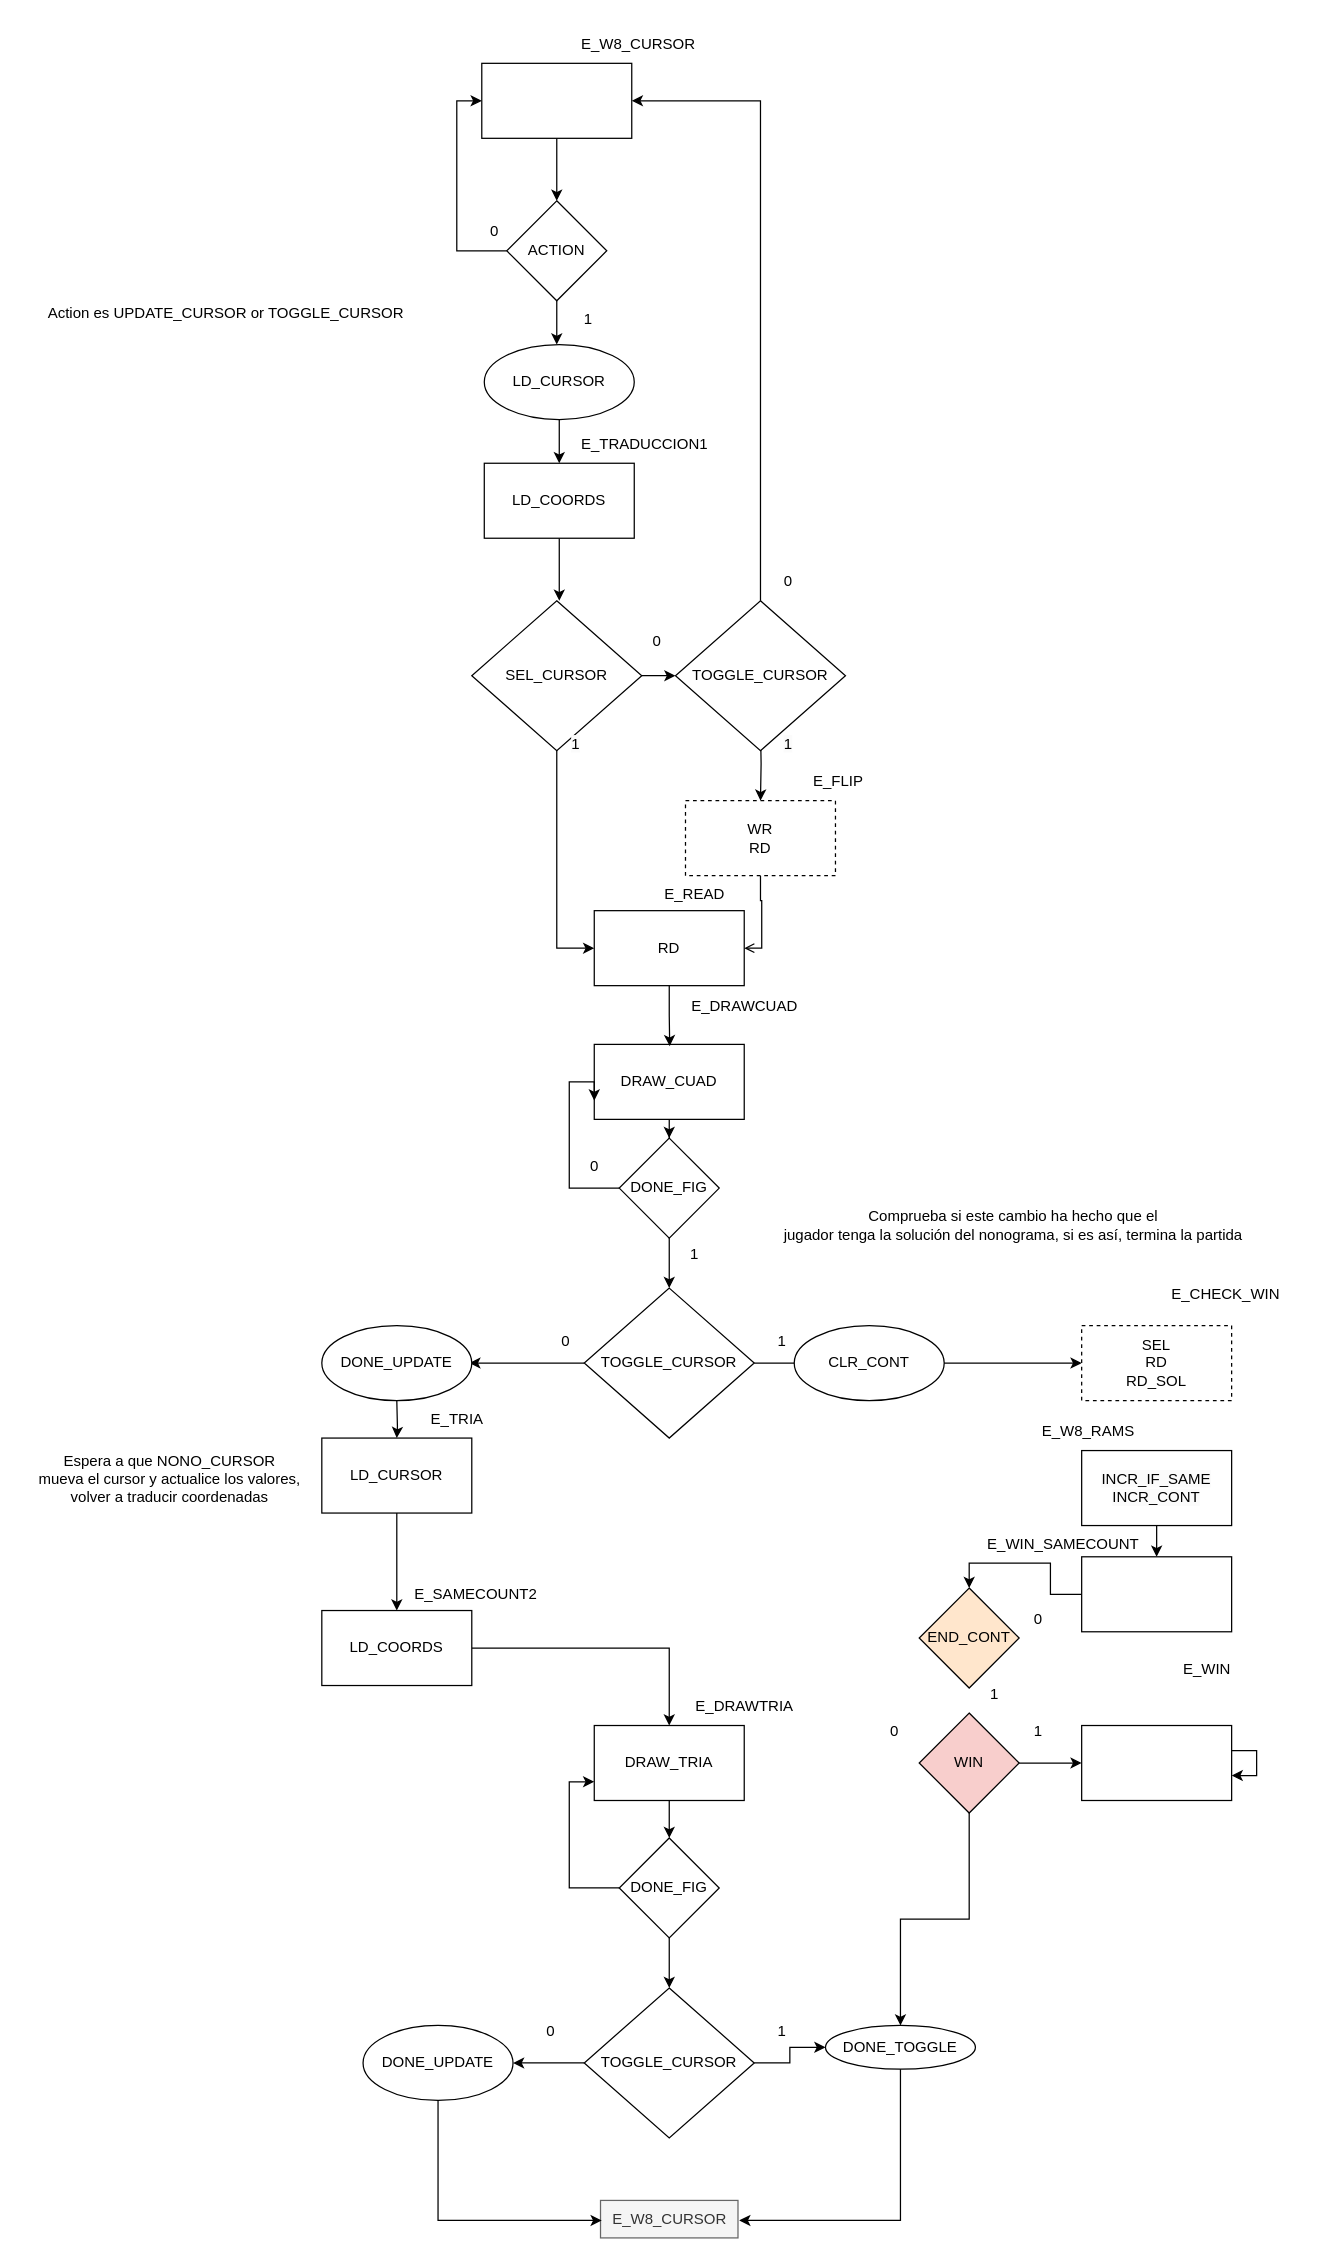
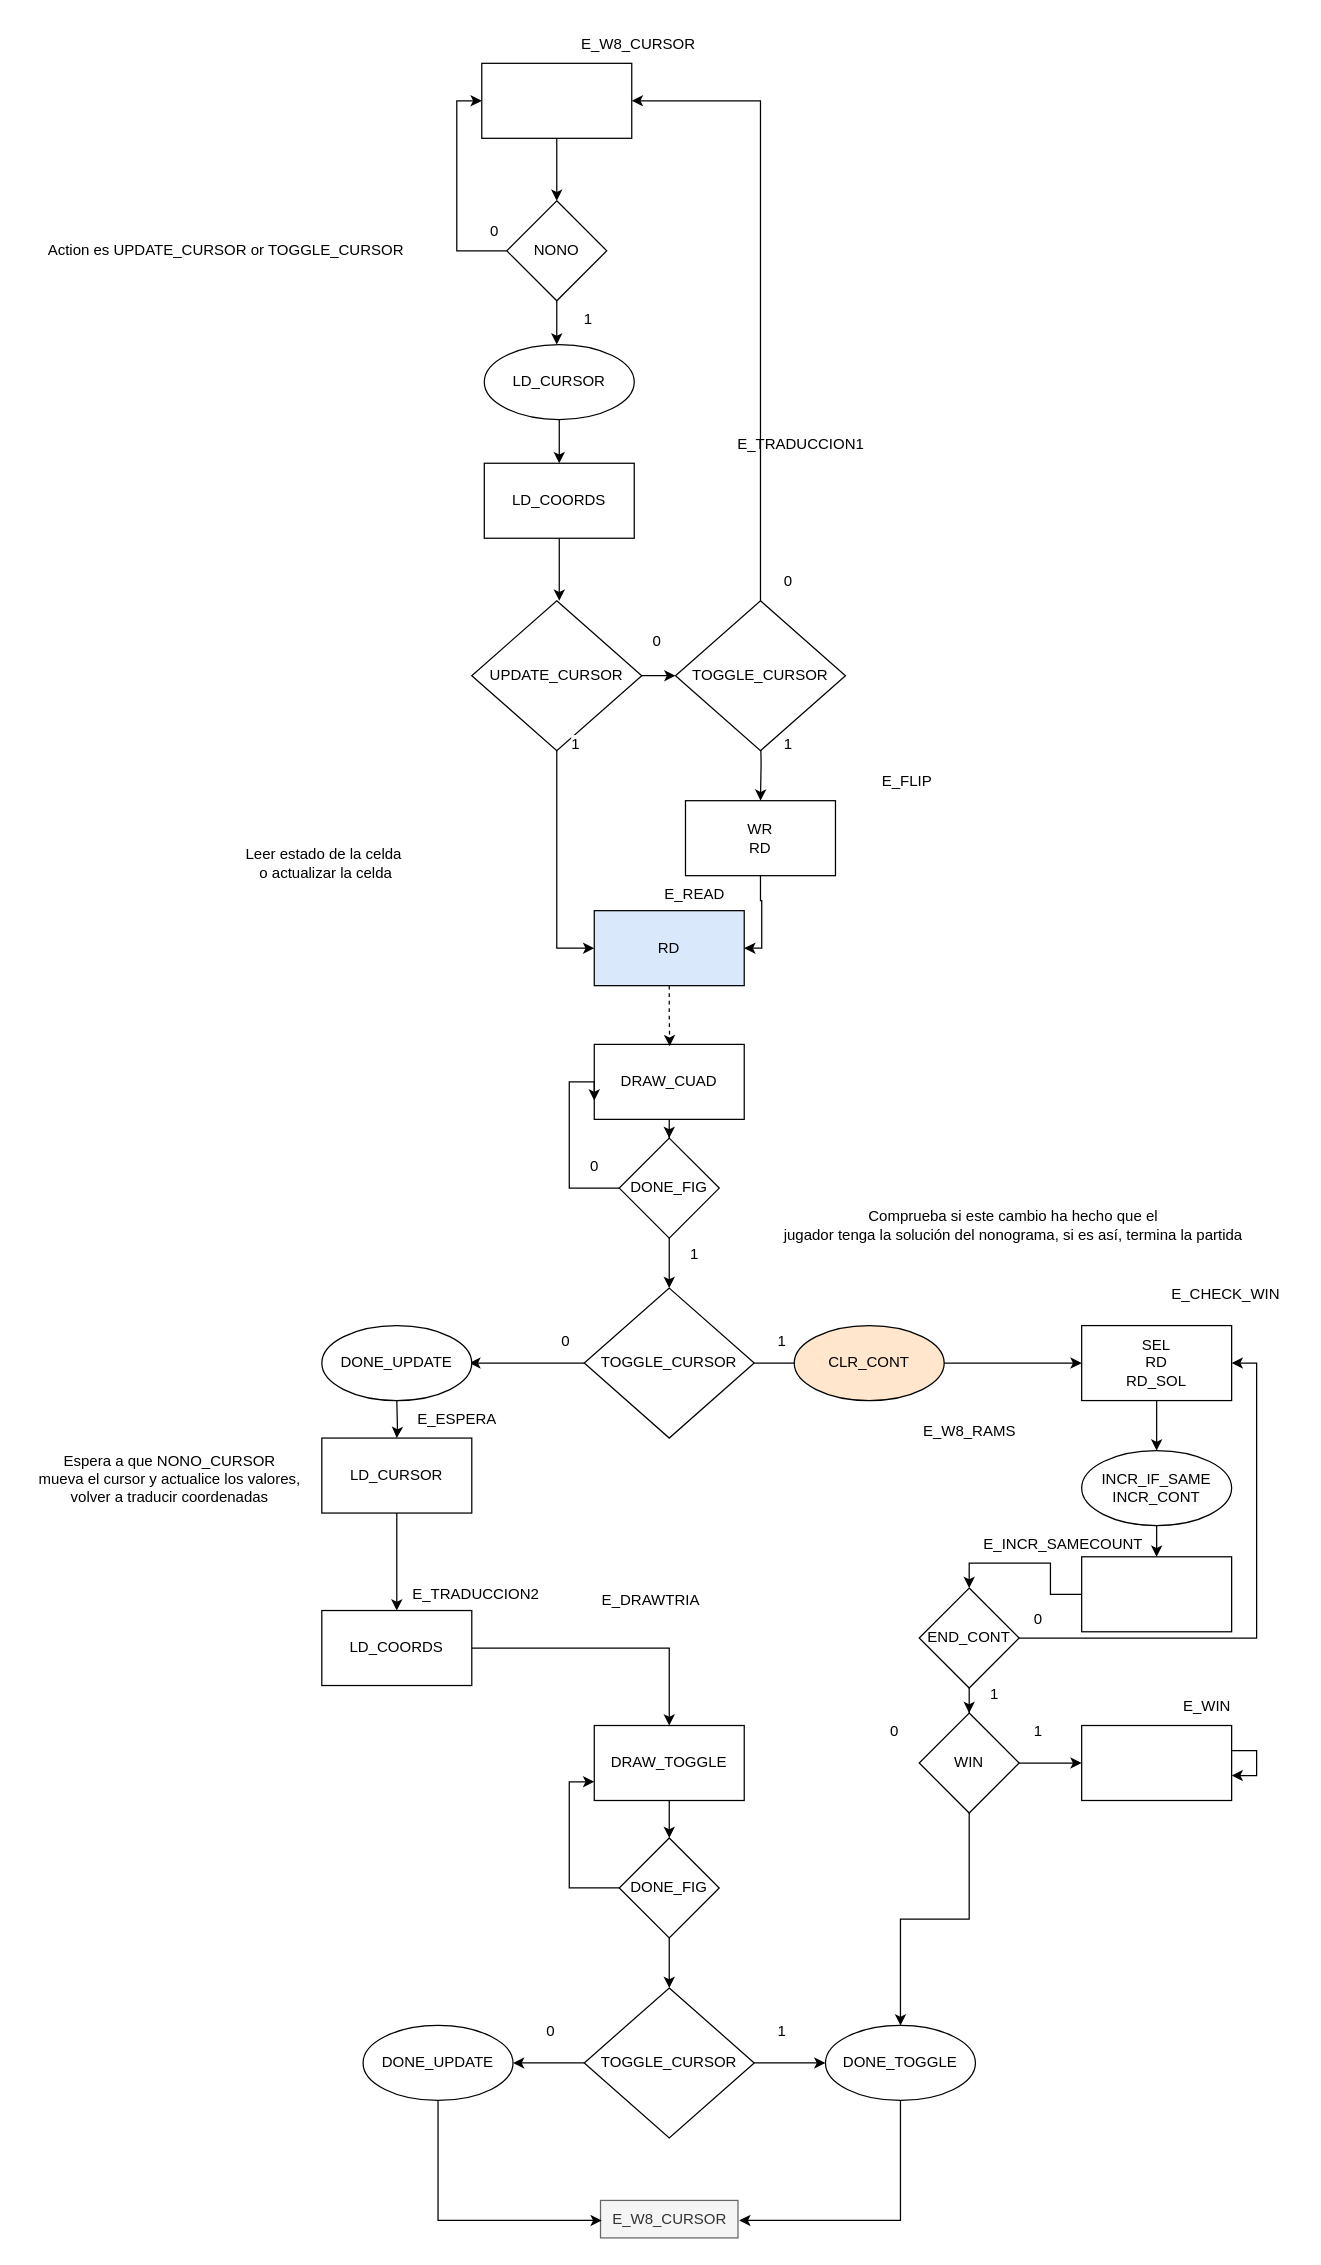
(557, 251) -> (557, 251)
(226, 313) -> (226, 251)
(644, 444) -> (801, 444)
(557, 676) -> (557, 676)
(838, 782) -> (907, 782)
(761, 838) -> (761, 838)
none -> (326, 863)
(669, 948) -> (669, 948)
(751, 948) -> (753, 948)
(744, 1007) -> none
(669, 1013) -> (669, 1013)
(869, 1363) -> (869, 1363)
(1157, 1363) -> (1157, 1363)
(458, 1419) -> (458, 1419)
none -> (1157, 1422)
(1088, 1432) -> (969, 1432)
(1157, 1488) -> (1157, 1488)
(1064, 1544) -> (1064, 1544)
(476, 1594) -> (476, 1594)
none -> (1257, 1611)
(969, 1638) -> (969, 1638)
(1207, 1669) -> (1207, 1707)
none -> (969, 1705)
(744, 1707) -> (651, 1601)
(669, 1763) -> (669, 1763)
(969, 1763) -> (969, 1763)
(901, 2048) -> (901, 2063)
